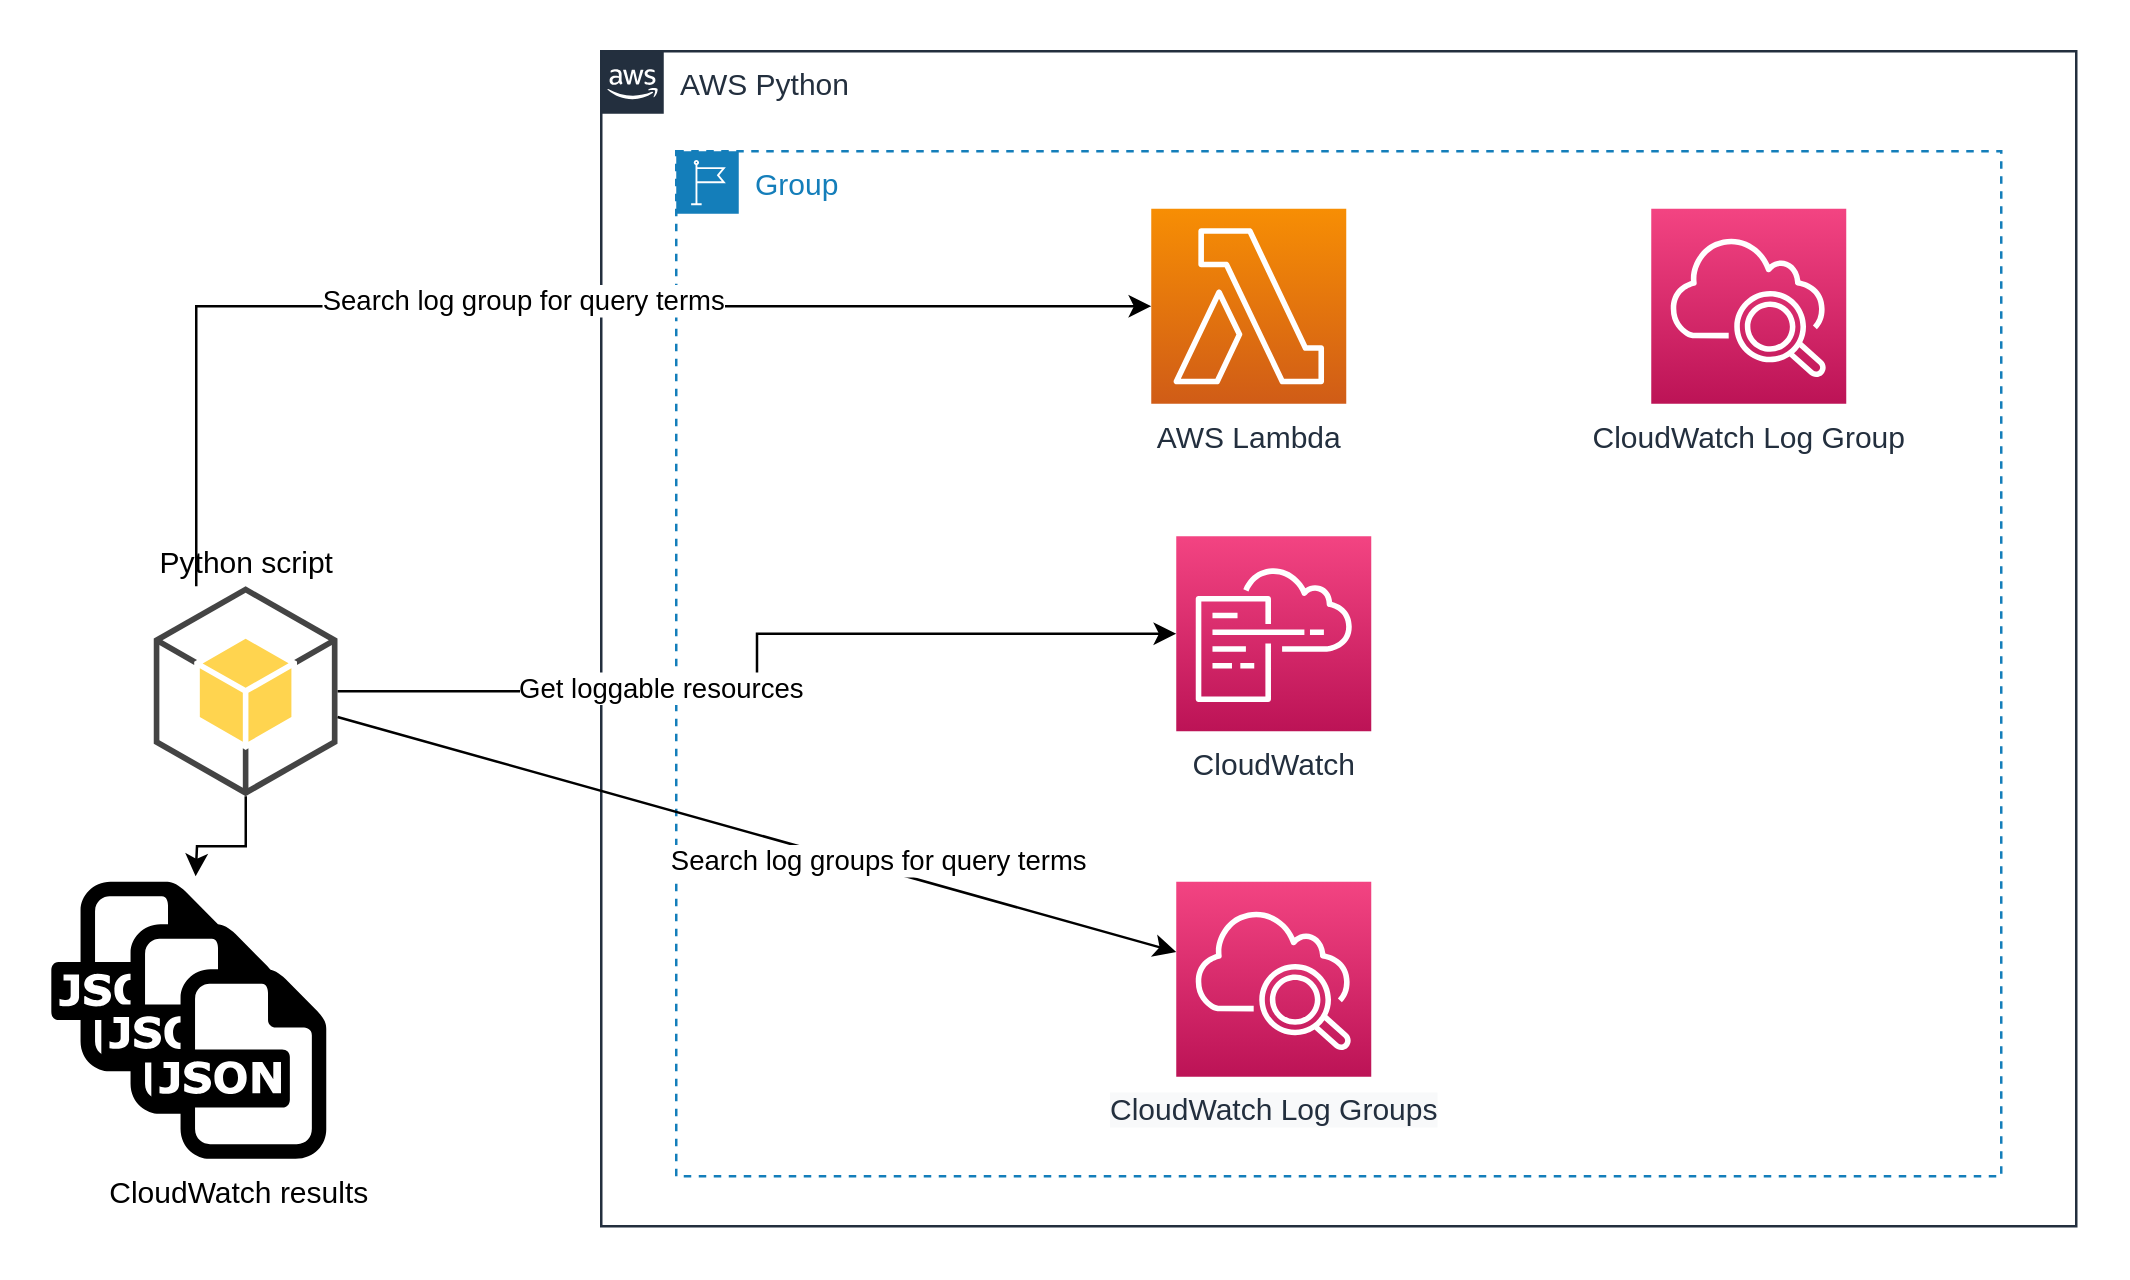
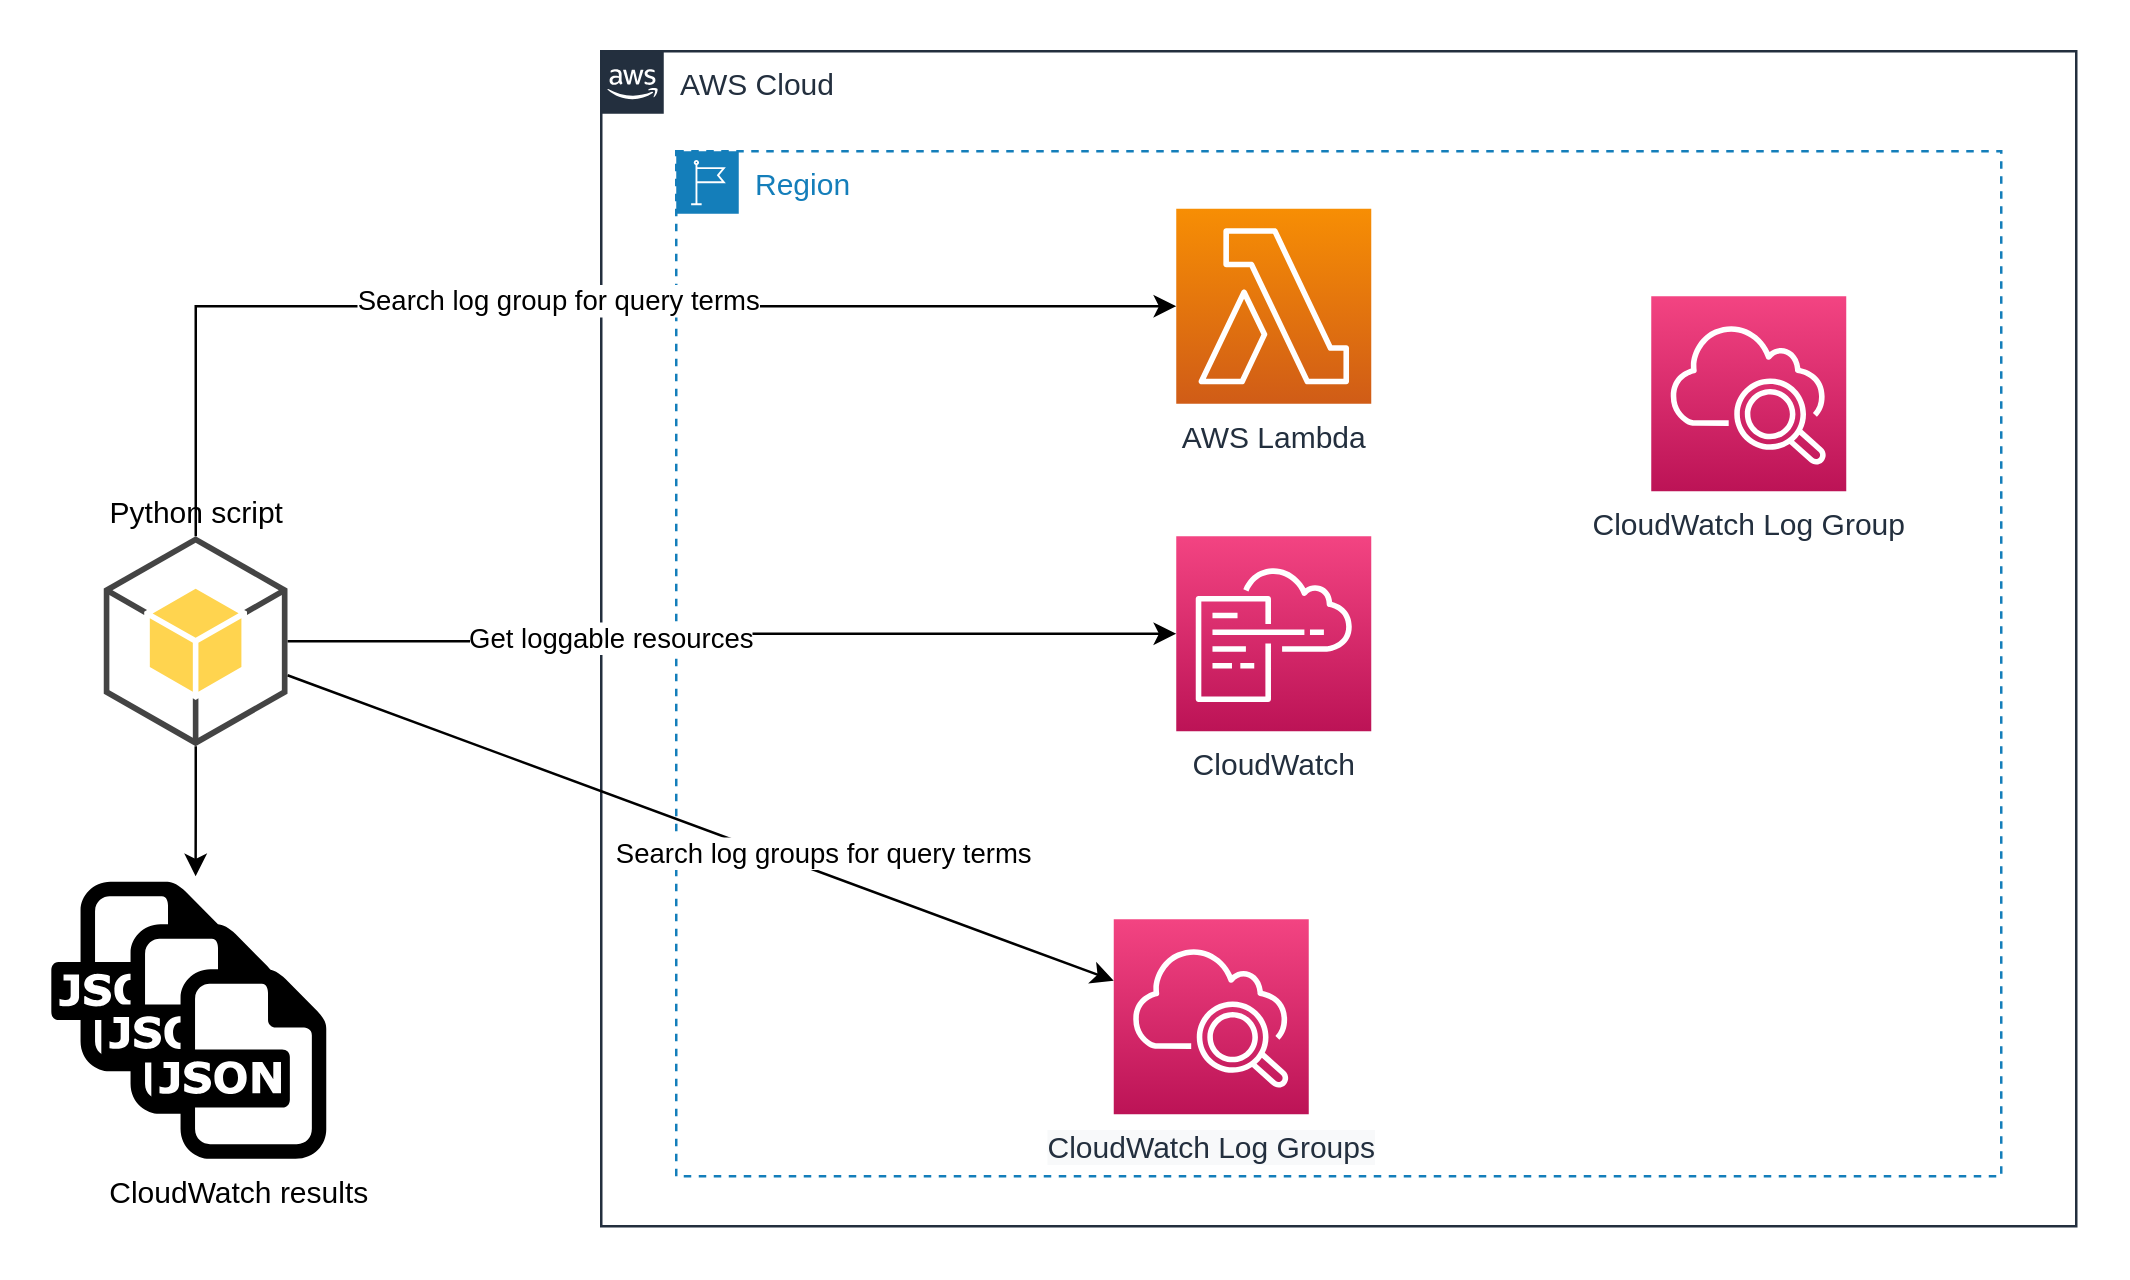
(761, 87) -> (749, 87)
(798, 187) -> (803, 187)
(1249, 306) -> (1274, 306)
(1749, 306) -> (1749, 394)
(246, 691) -> (196, 641)
(1274, 979) -> (1211, 1017)
